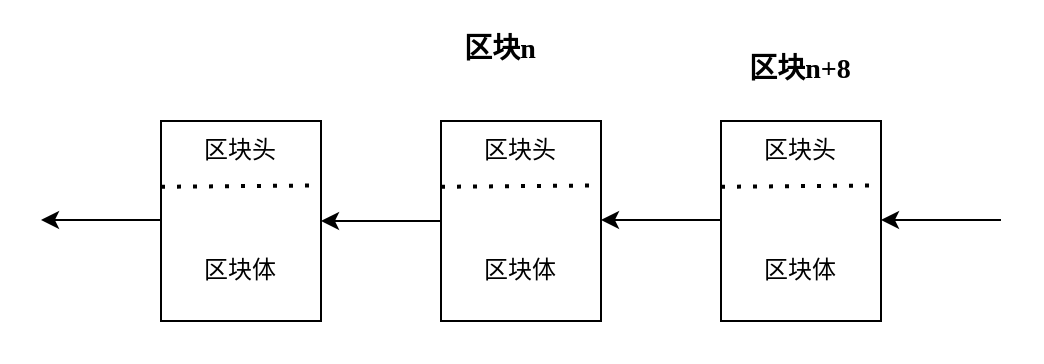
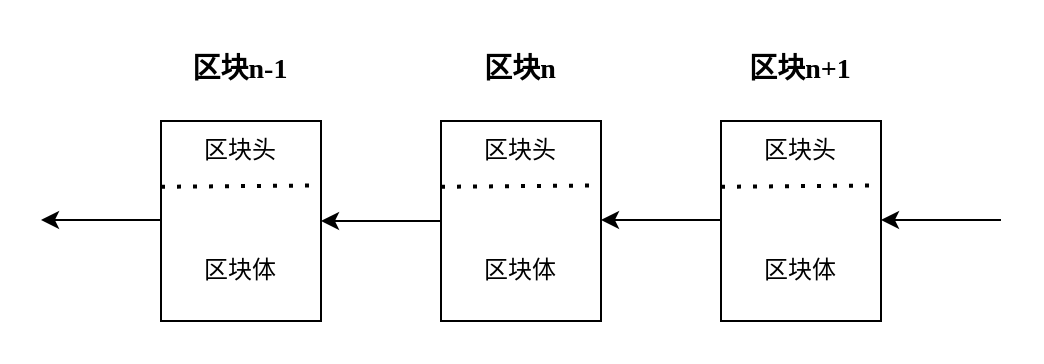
(501, 51) -> (521, 71)
none -> (241, 71)
(801, 71) -> (801, 71)
